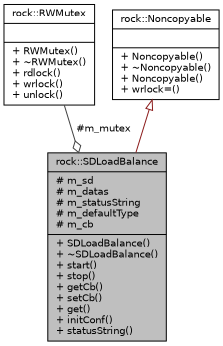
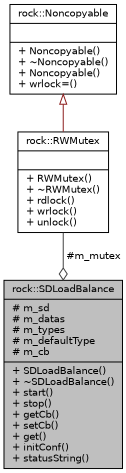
(143, 131) -> (63, 118)
(98, 203) -> (39, 330)
